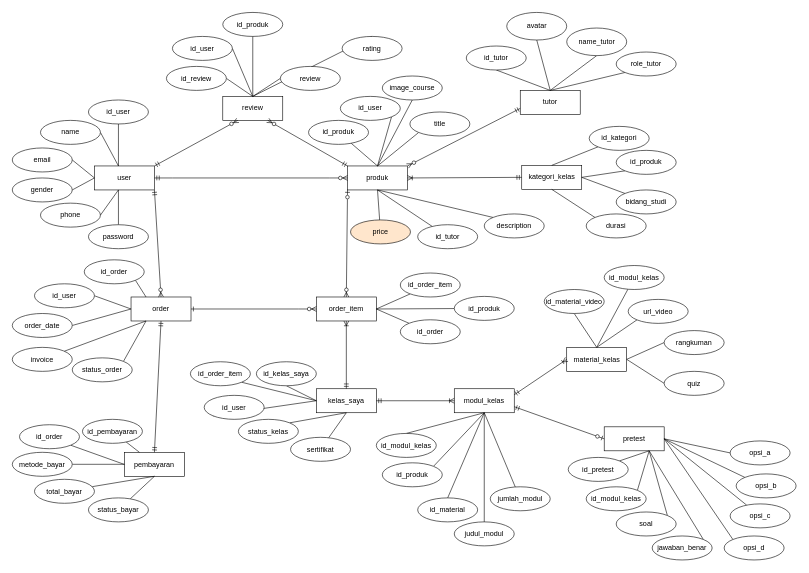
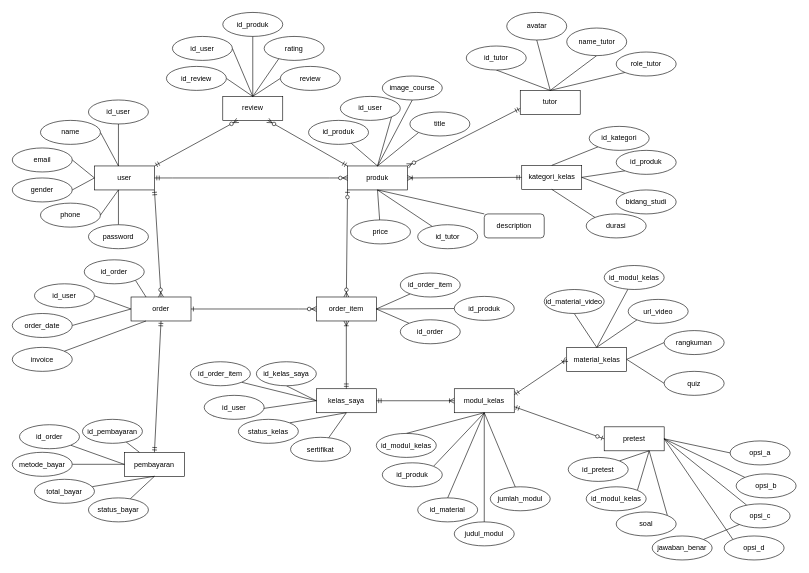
(372, 48) -> (294, 48)
(515, 226) -> (515, 226)
(381, 232) -> (381, 232)
(134, 342) -> none
(102, 370) -> none
(678, 497) -> (721, 533)
